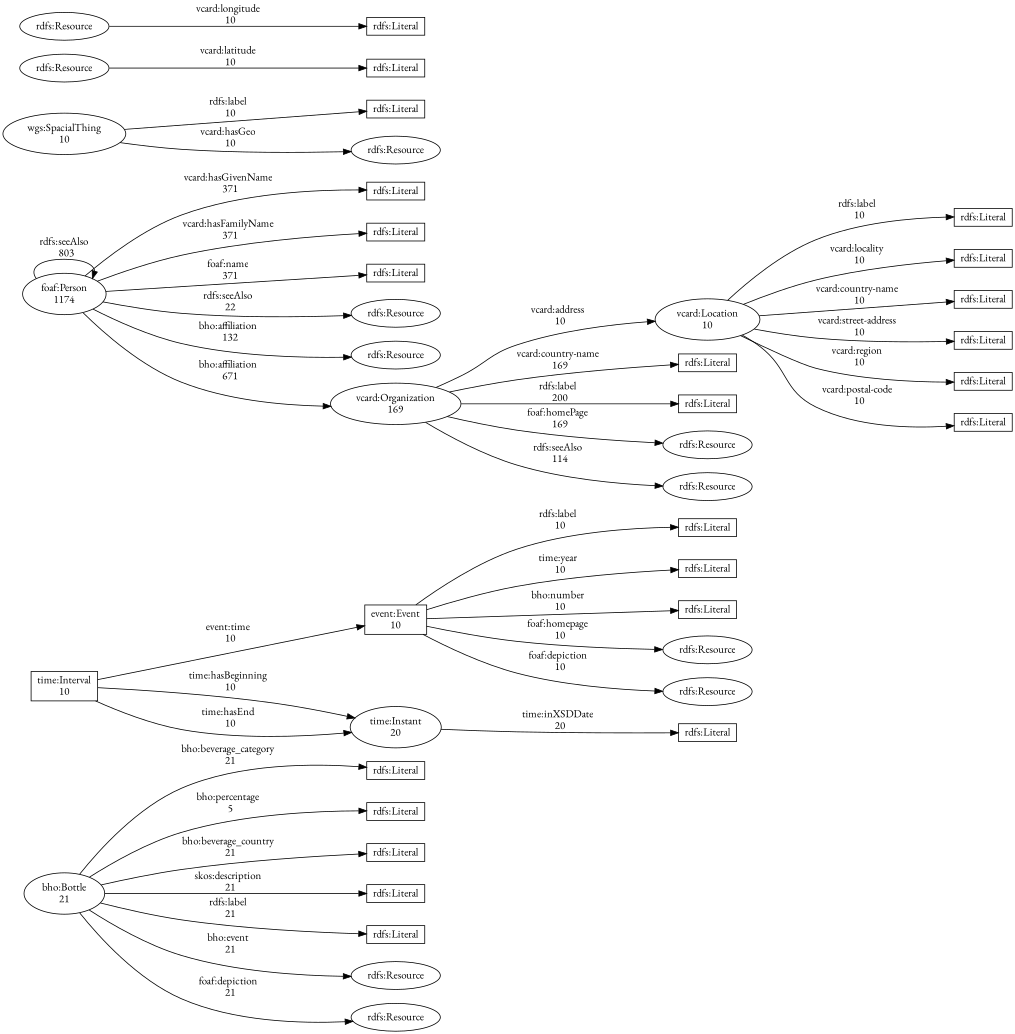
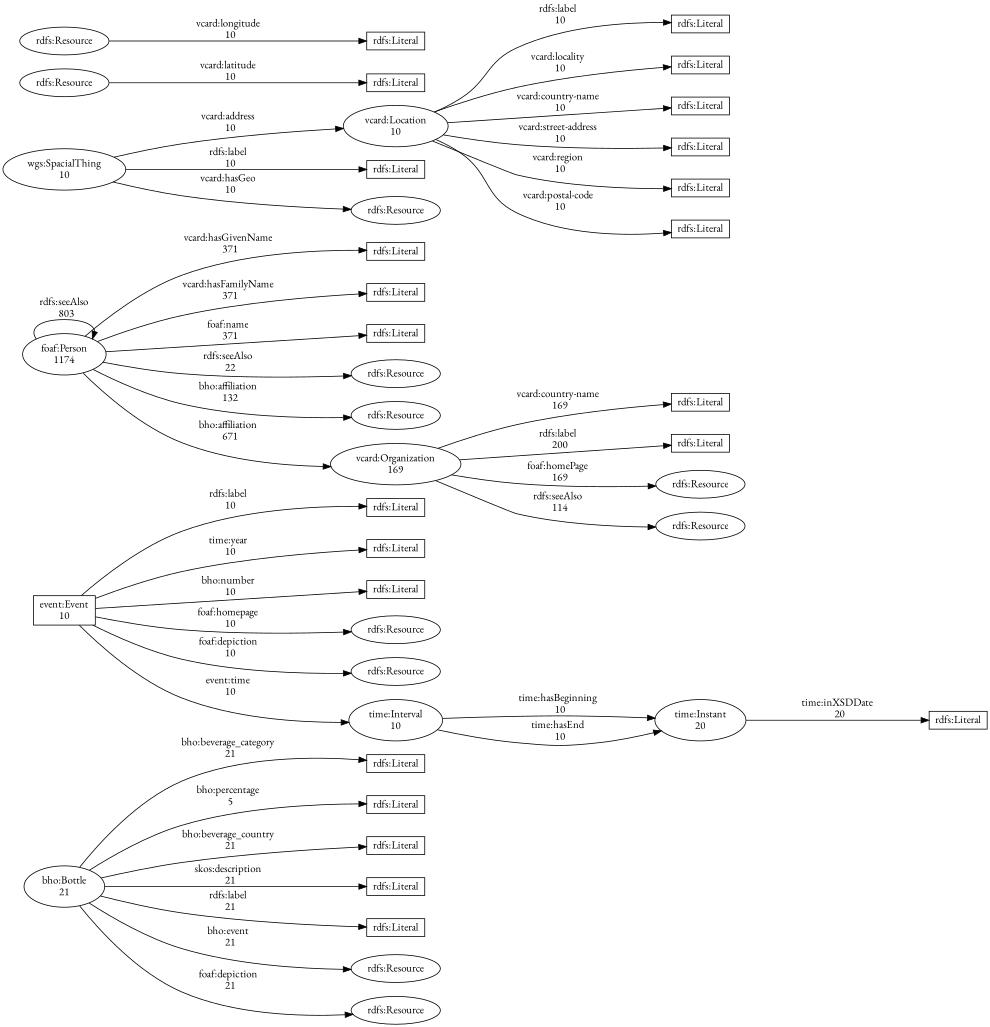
(537, 339) -> (224, 138)
(227, 653) -> (199, 704)
(64, 686) -> (396, 720)
